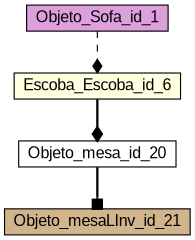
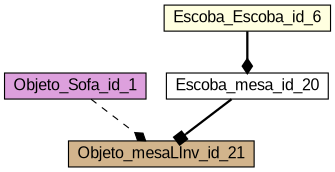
(97, 45) -> (113, 116)
(97, 154) -> (247, 86)
